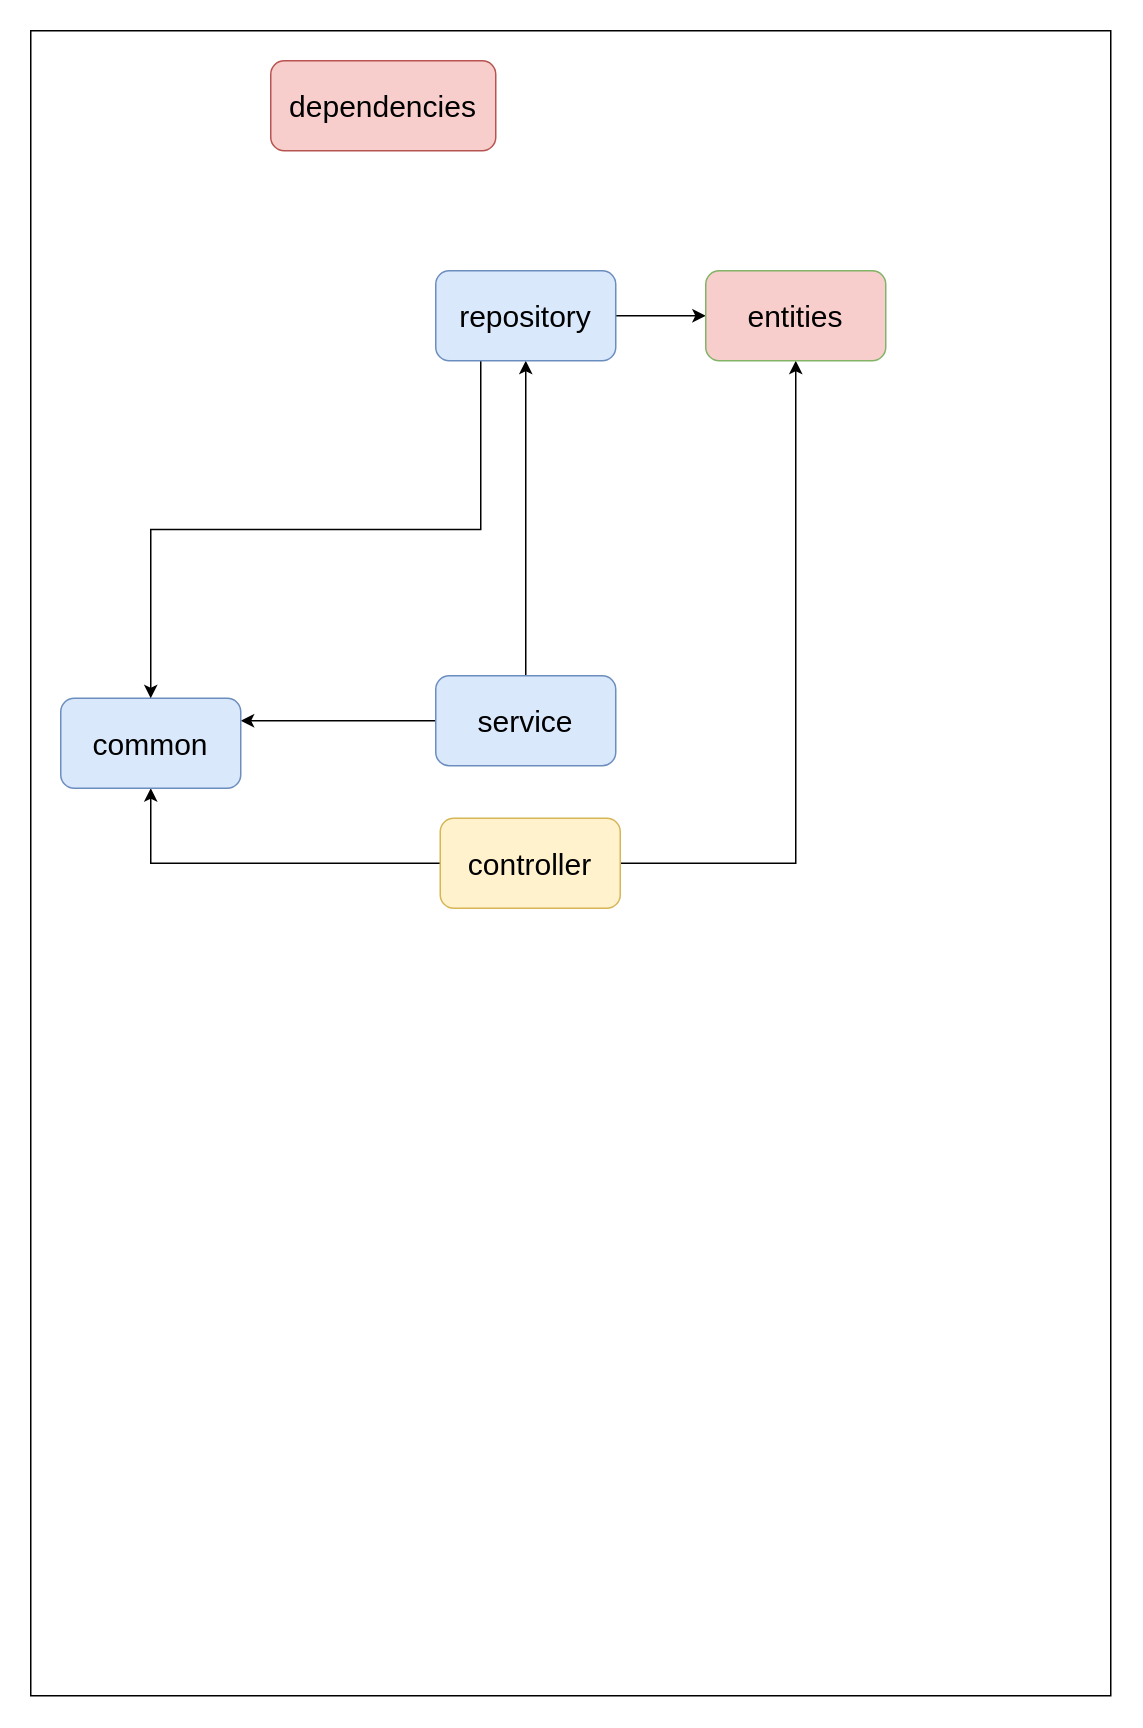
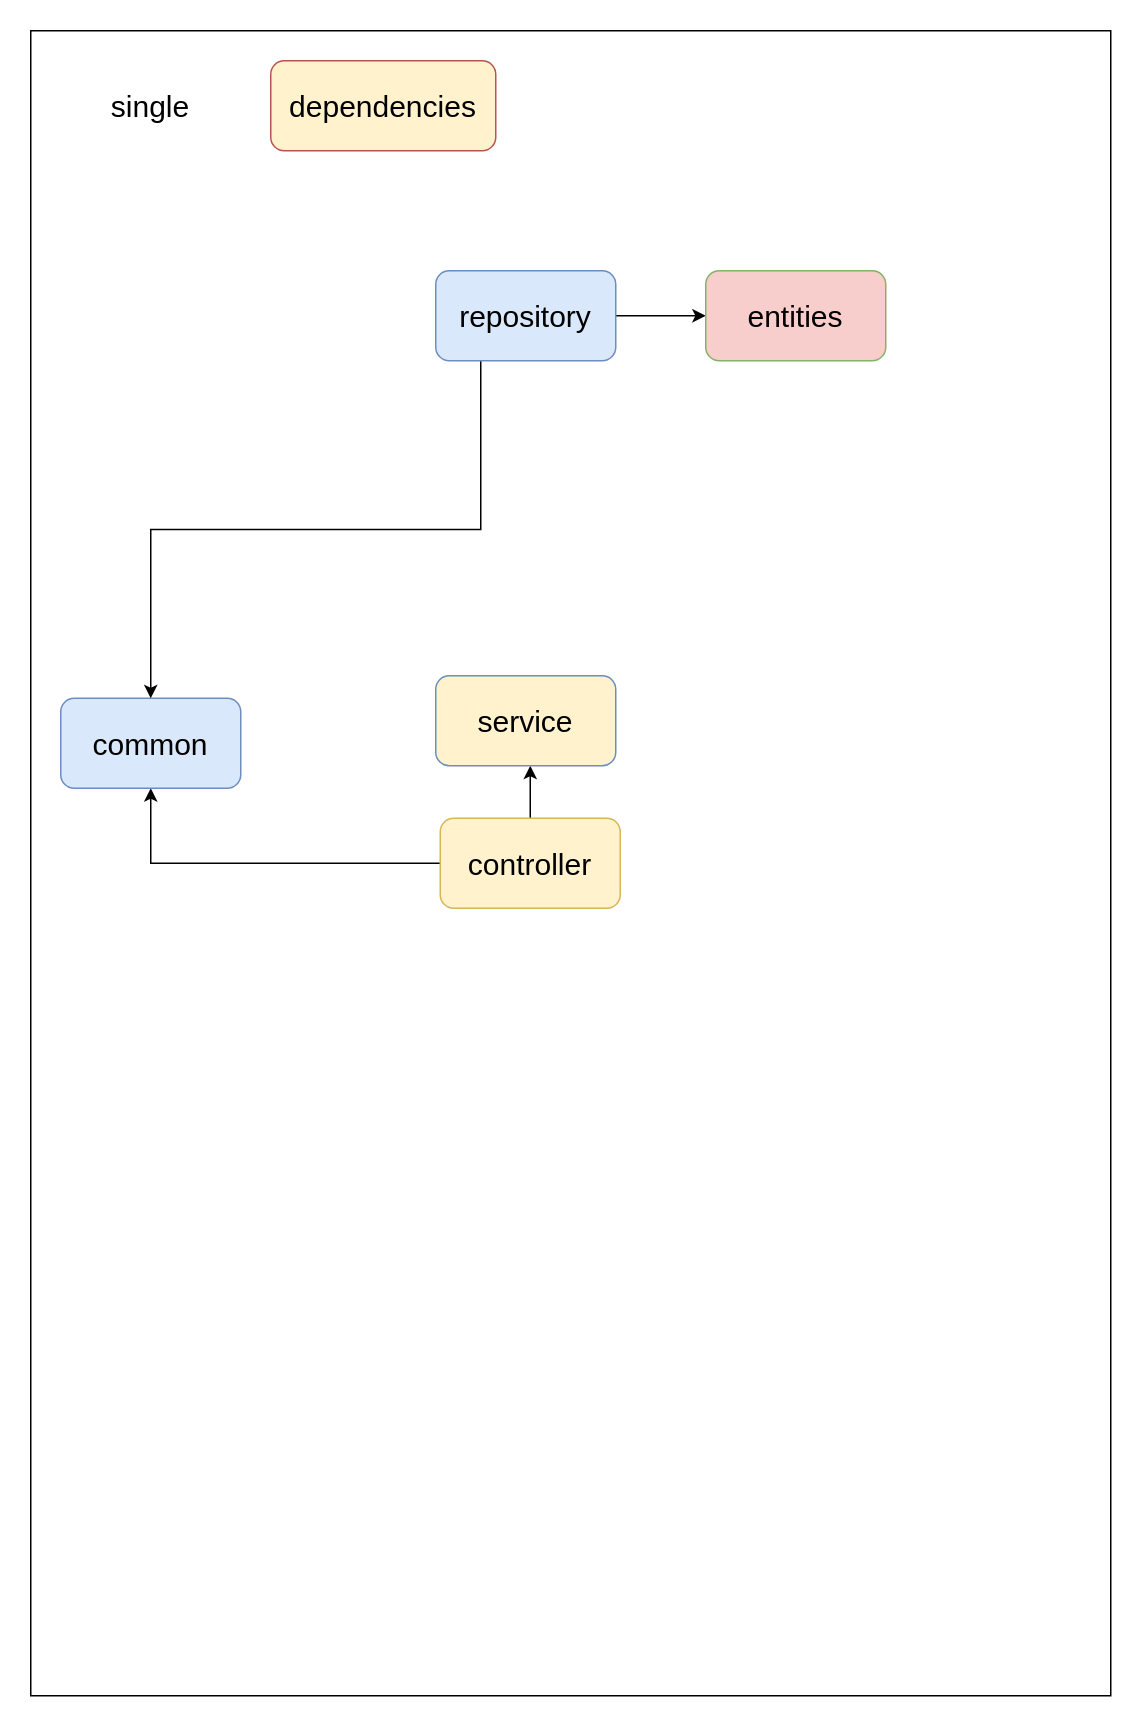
none -> (151, 106)
(383, 106) -> (383, 106)
(526, 524) -> none
(796, 705) -> none
(345, 721) -> none
(526, 721) -> (526, 721)
none -> (530, 797)
